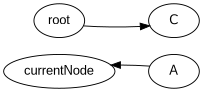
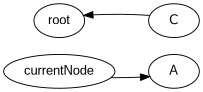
(112, 27) -> (121, 14)
(135, 65) -> (126, 78)
